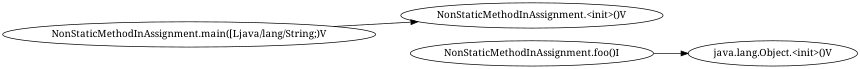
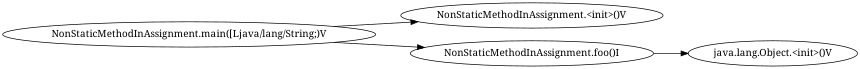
none -> (375, 45)
